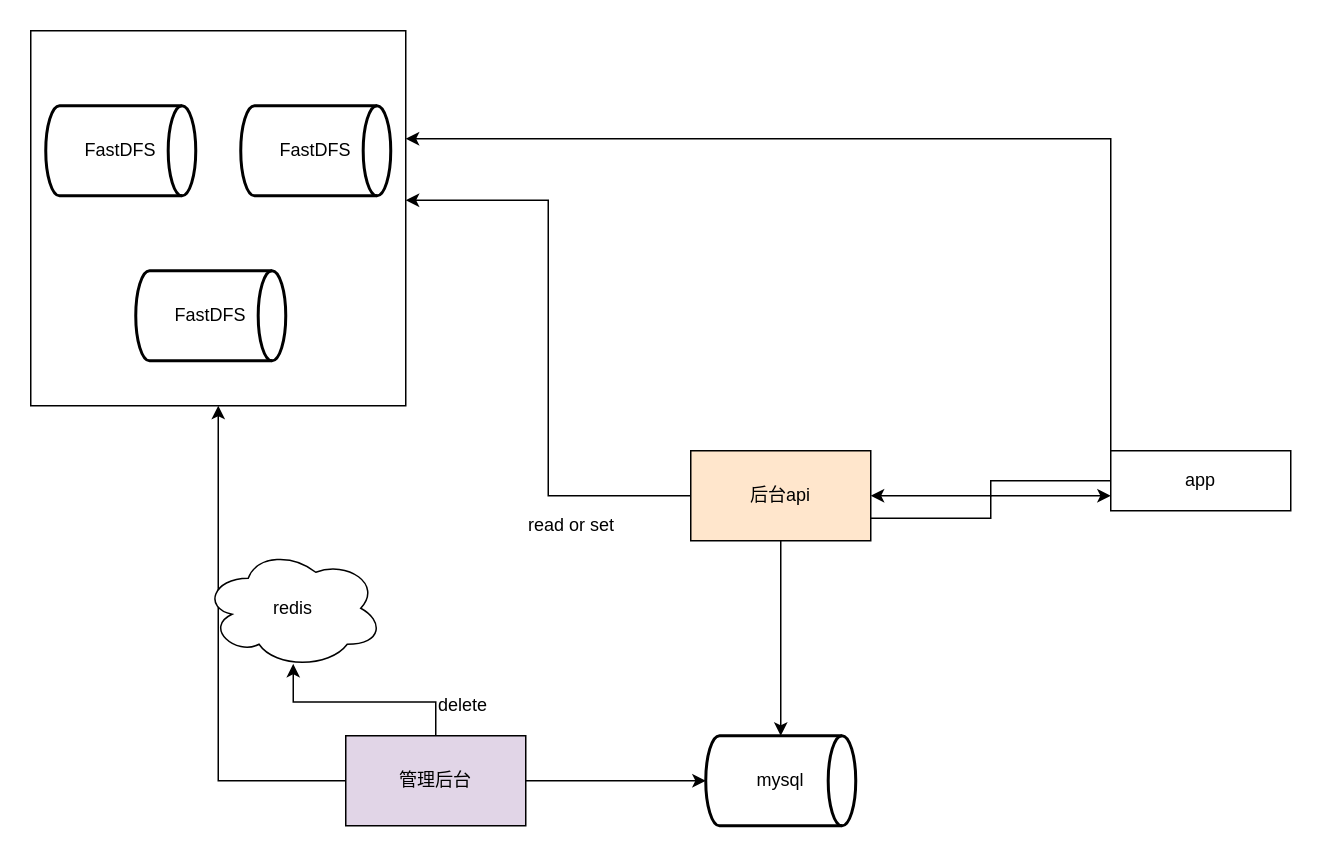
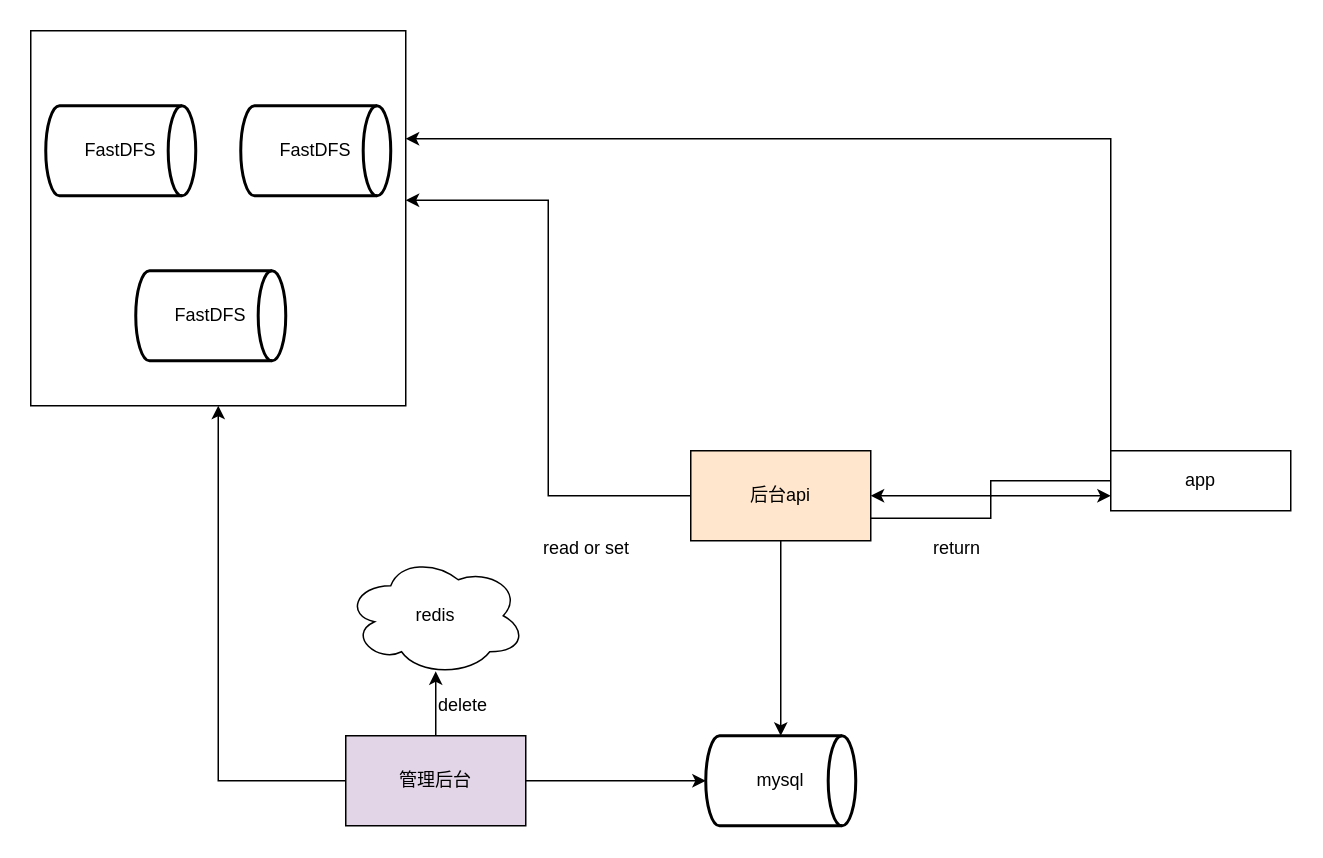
(578, 533) -> (593, 556)
none -> (968, 548)
(293, 608) -> (436, 616)
